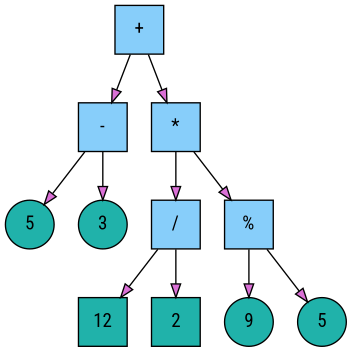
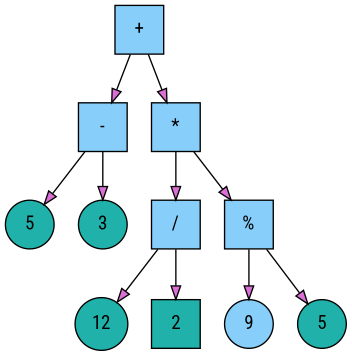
(103, 322) -> (101, 324)
(249, 322) -> (249, 324)
